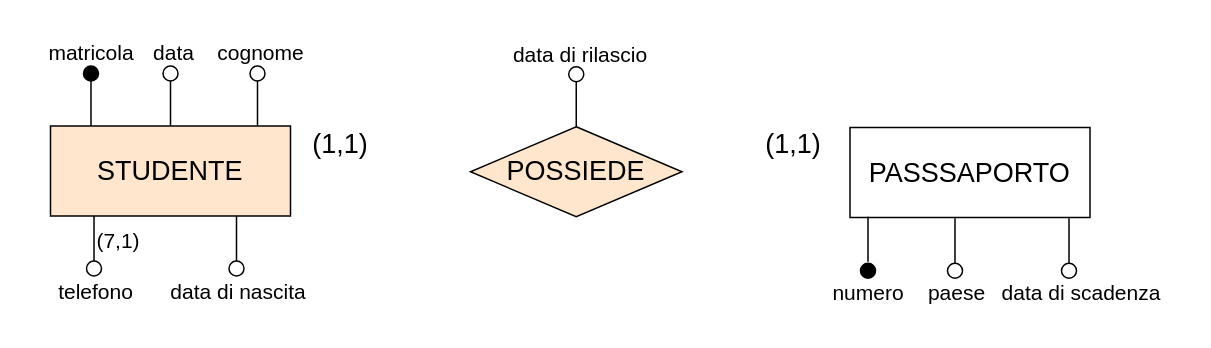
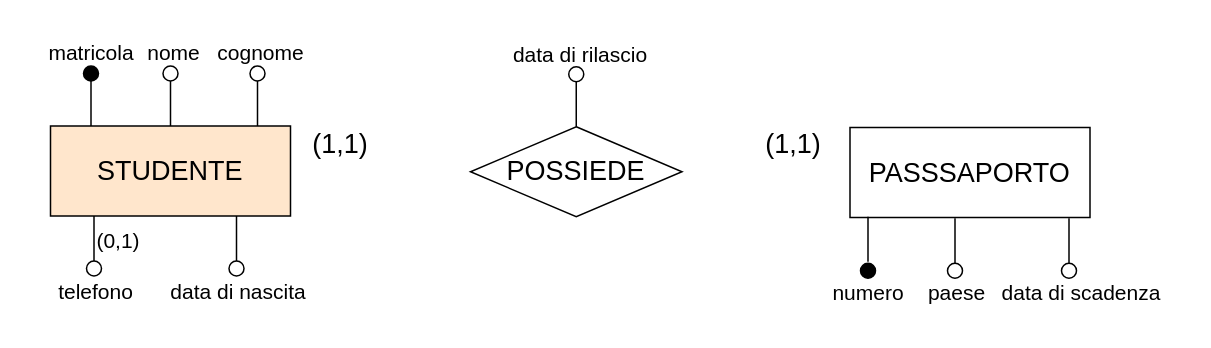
(174, 53) -> (174, 53)
(576, 172) -> (576, 172)
(119, 241) -> (119, 241)
